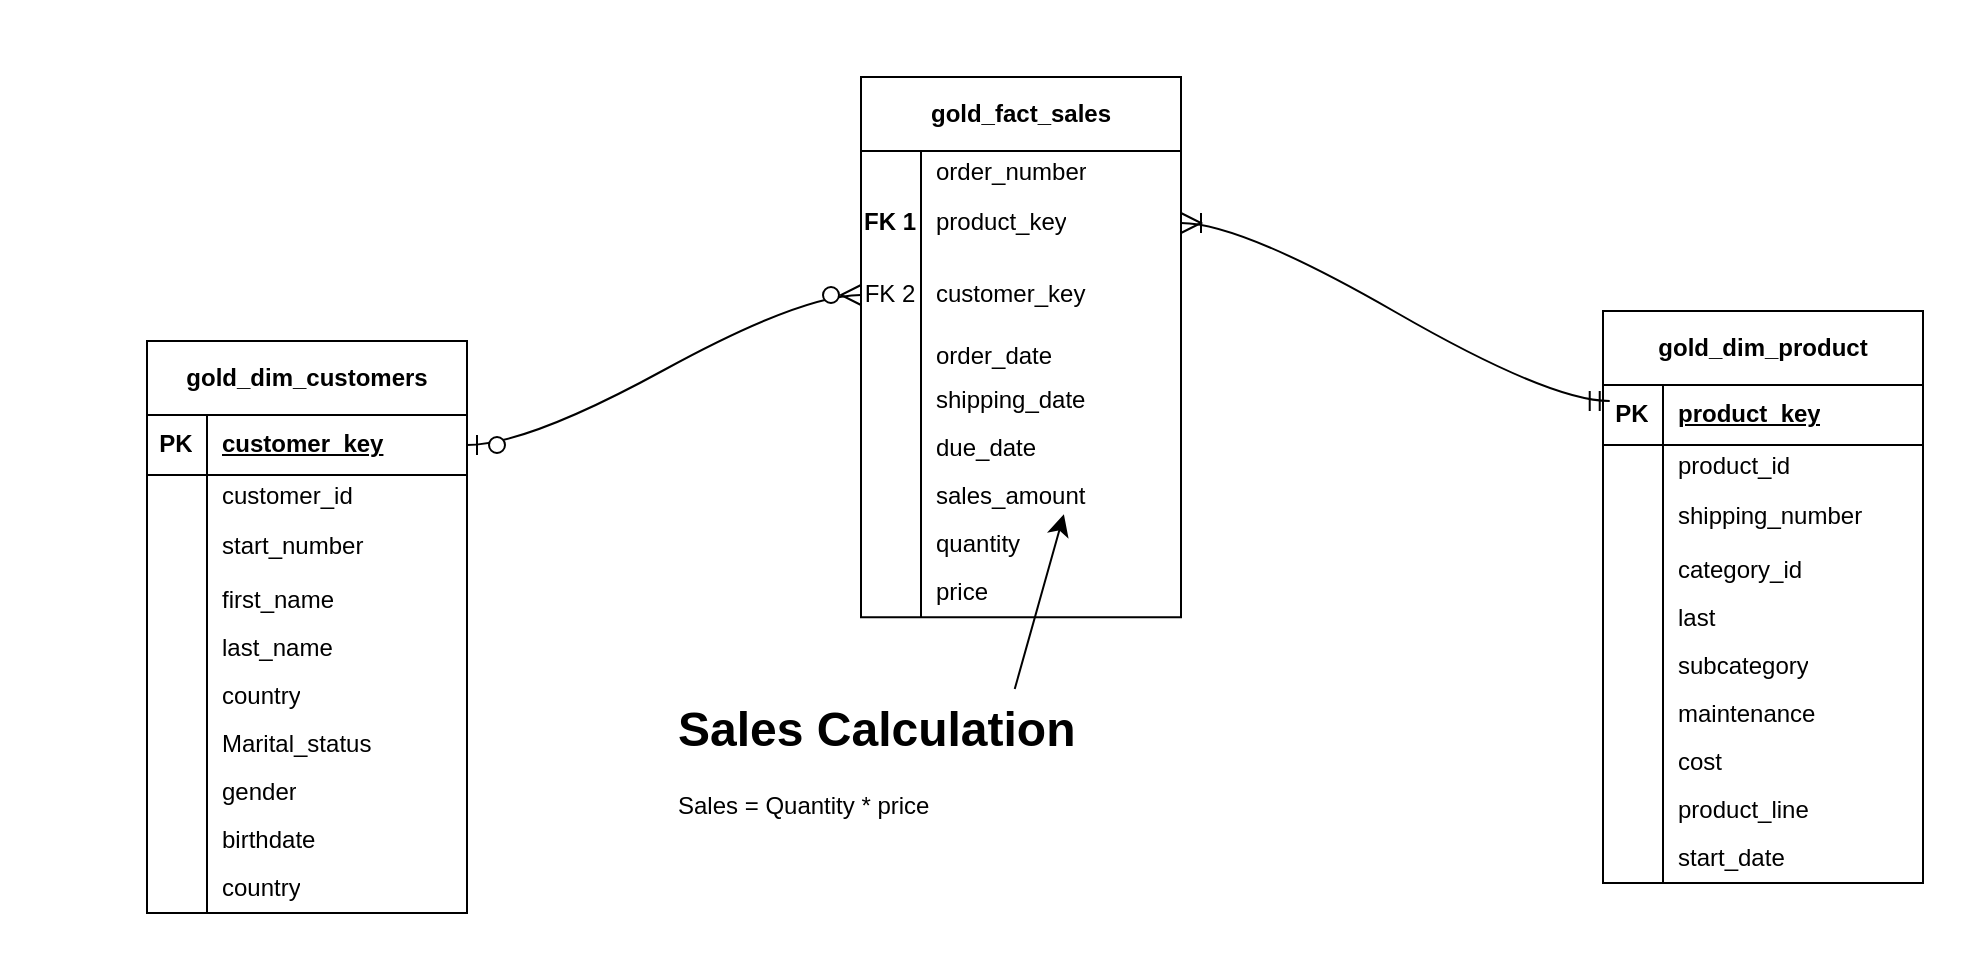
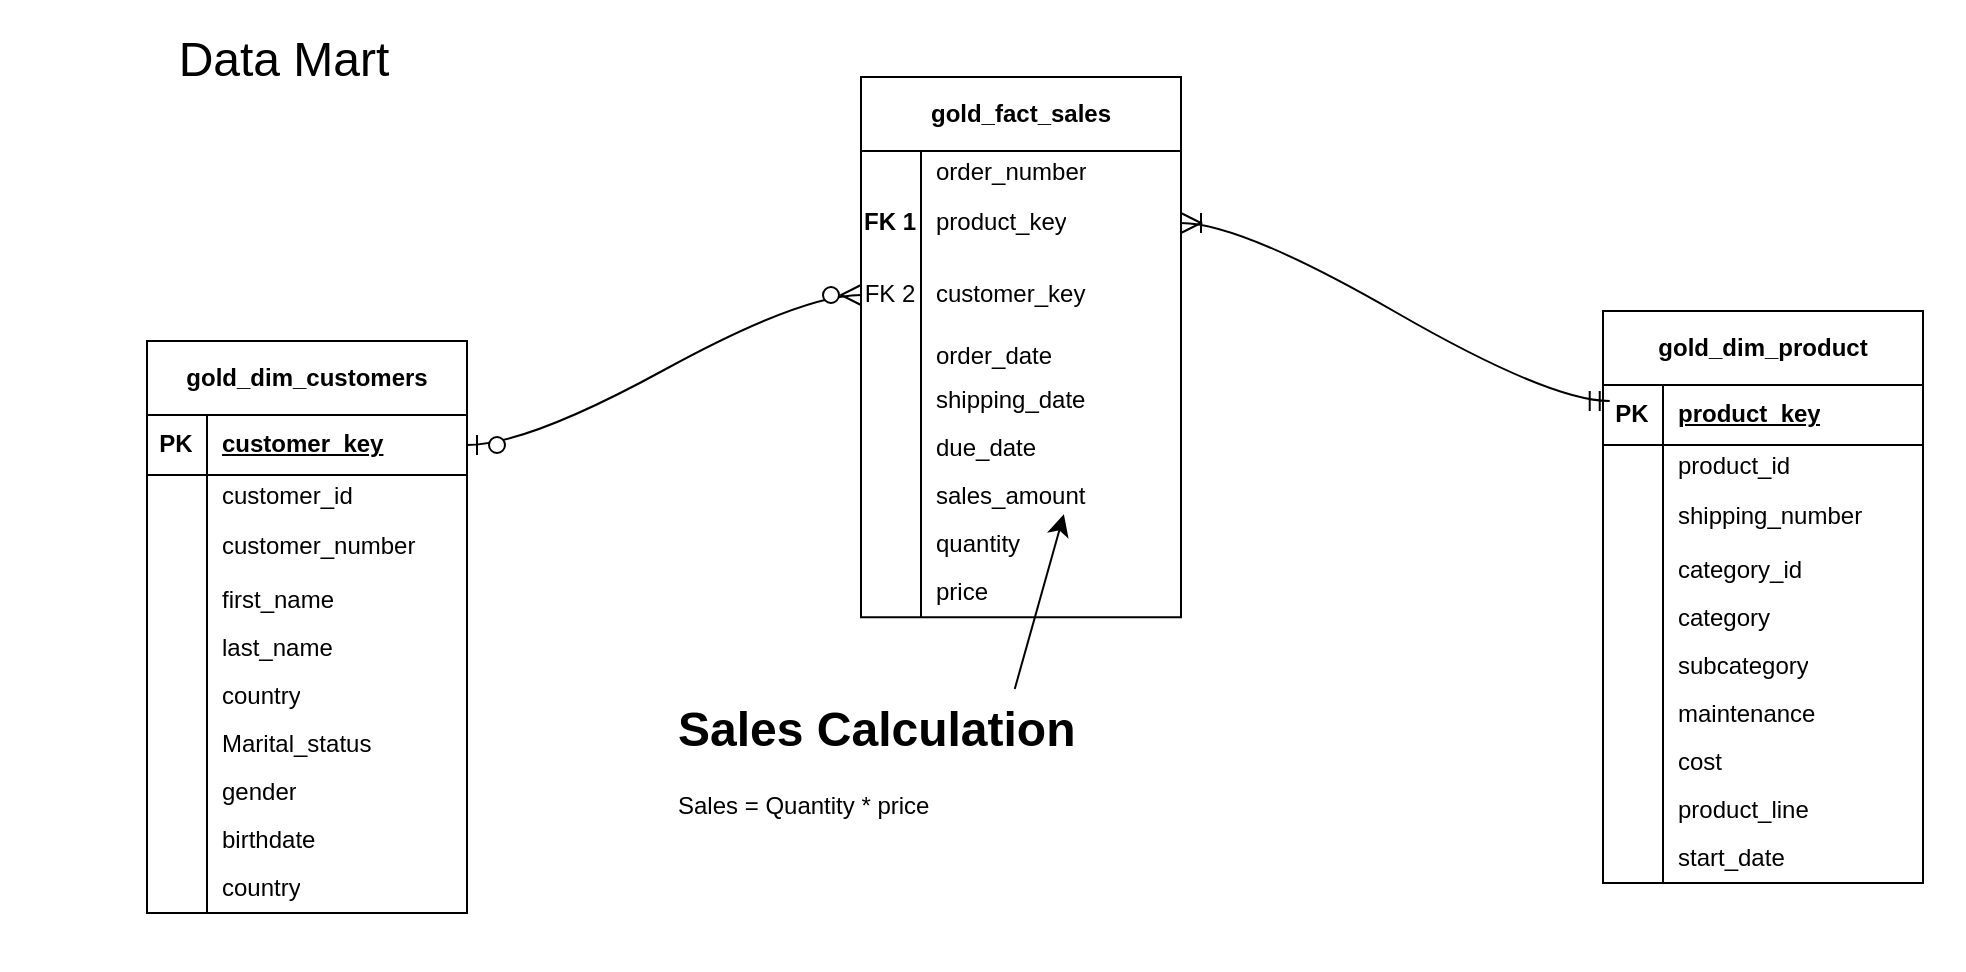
none -> (285, 61)
(304, 547) -> (324, 547)
(1703, 619) -> (1733, 619)
